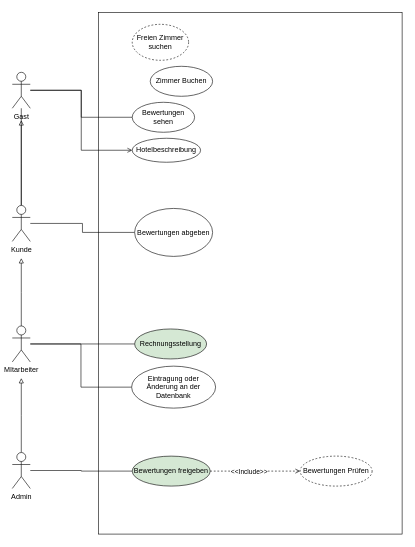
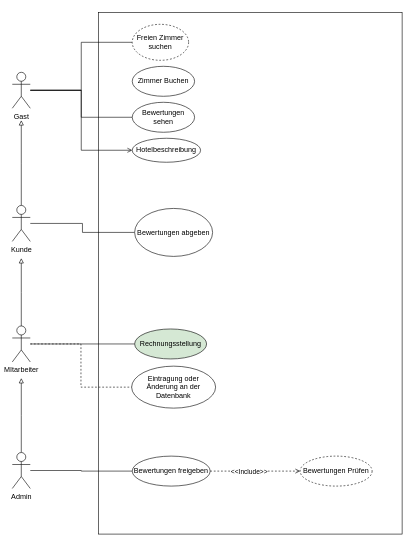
(182, 81) -> (164, 81)
(21, 116) -> (83, 42)
(85, 387) -> (85, 387)
(171, 471) -> (171, 471)
